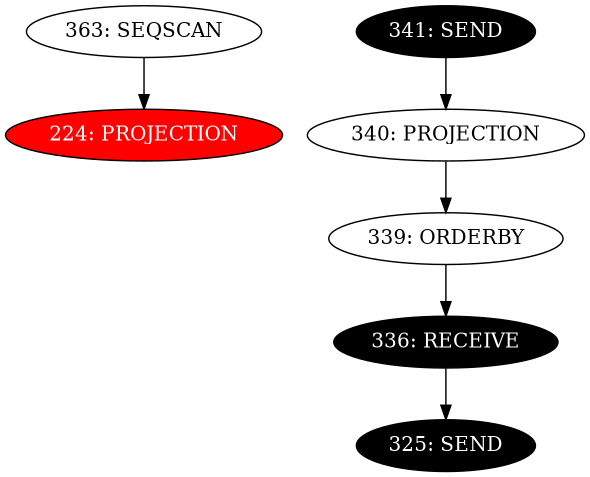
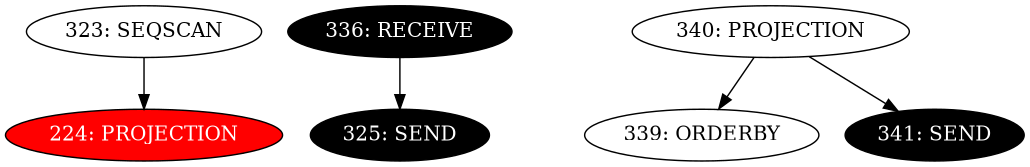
(144, 32) -> (144, 32)
(446, 76) -> (848, 80)
(446, 283) -> none
